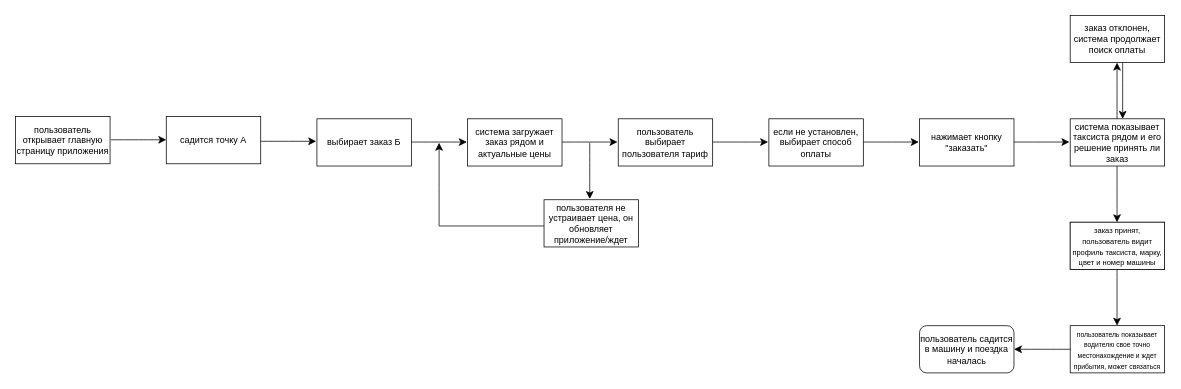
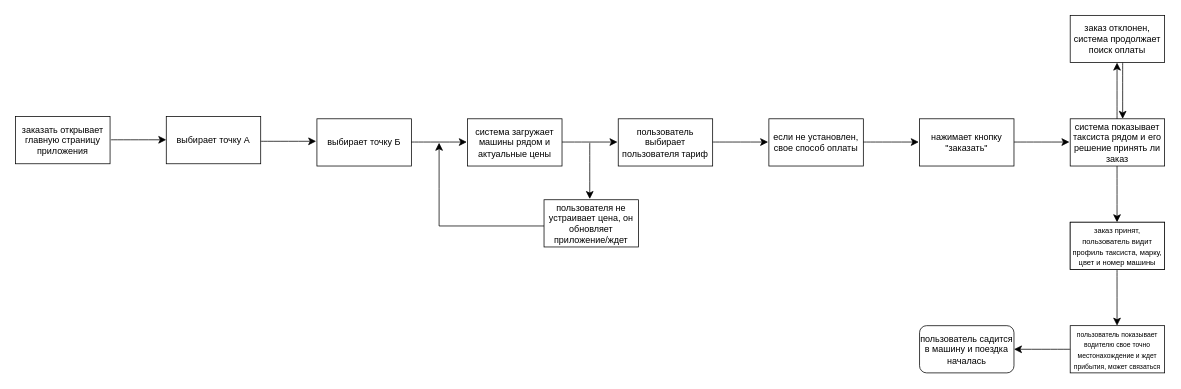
(63, 141) -> (63, 141)
(213, 141) -> (213, 141)
(364, 143) -> (364, 143)
(515, 143) -> (515, 143)
(816, 143) -> (816, 143)
